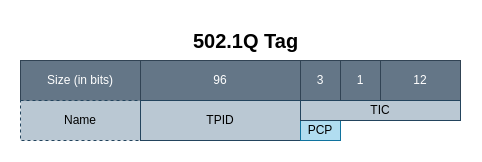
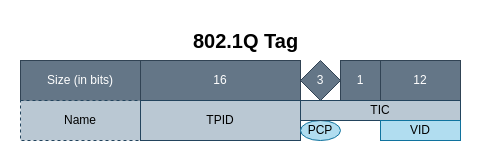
(246, 41) -> (246, 41)
(221, 81) -> (221, 81)
(321, 81) -> (321, 81)
(321, 131) -> (321, 131)
none -> (421, 131)
